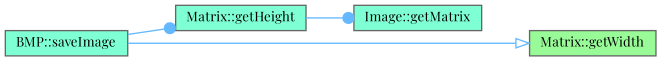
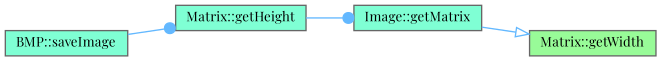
(322, 43) -> (499, 30)
